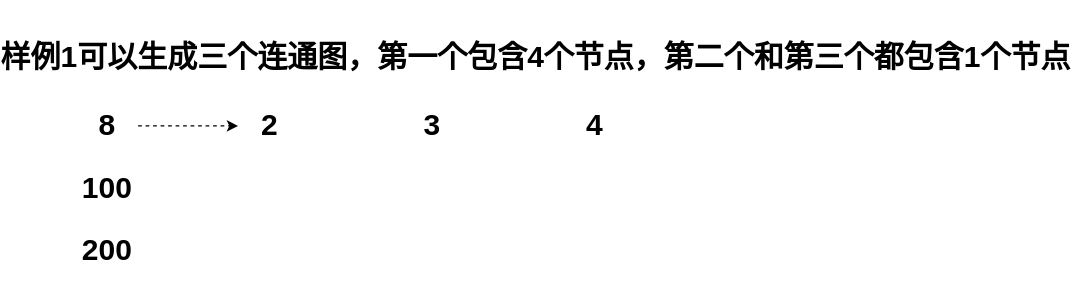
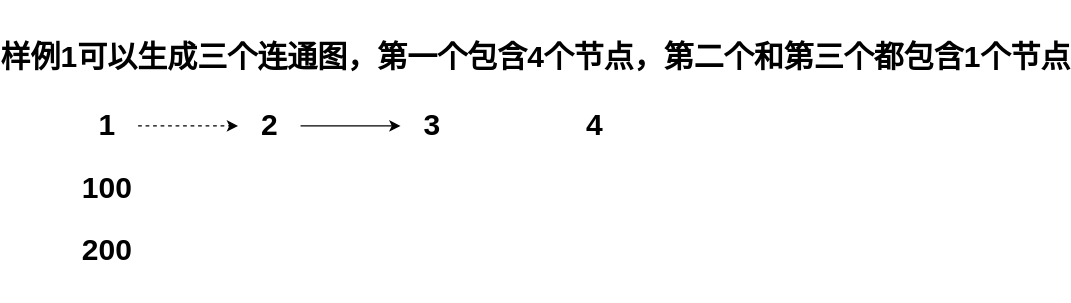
(108, 126) -> (108, 126)
none -> (347, 126)
